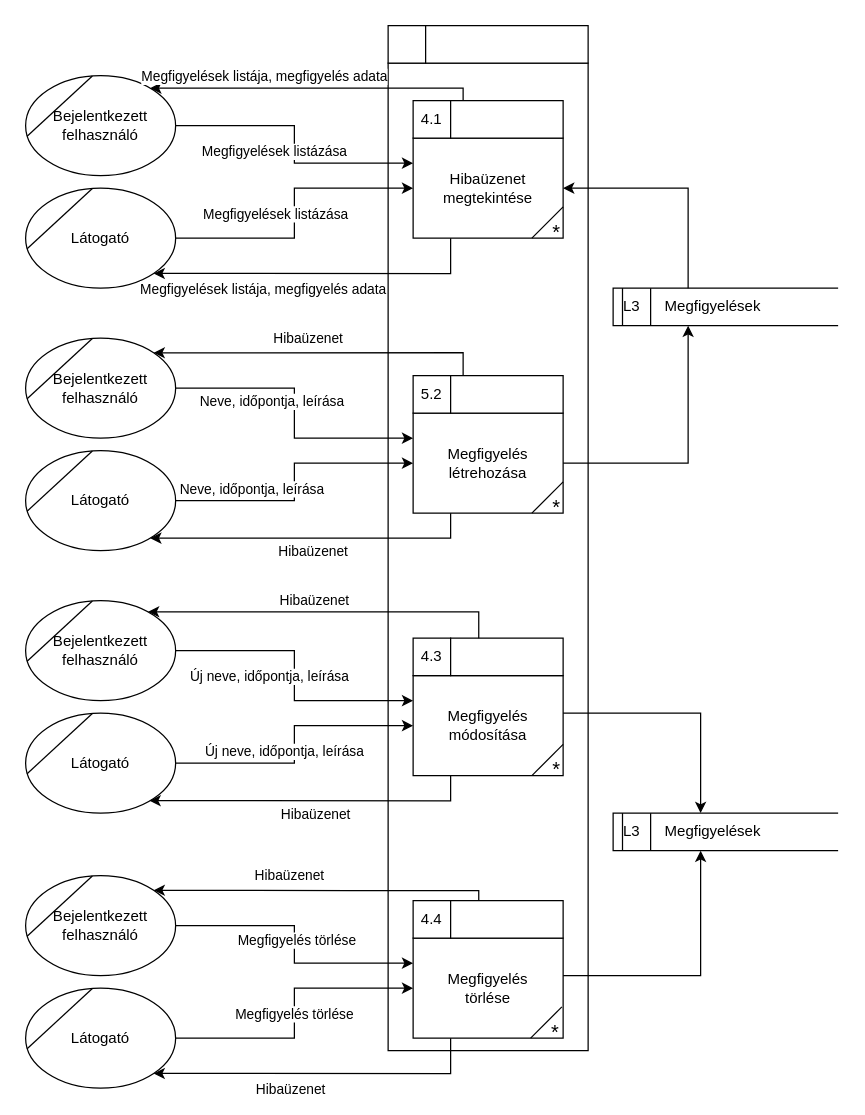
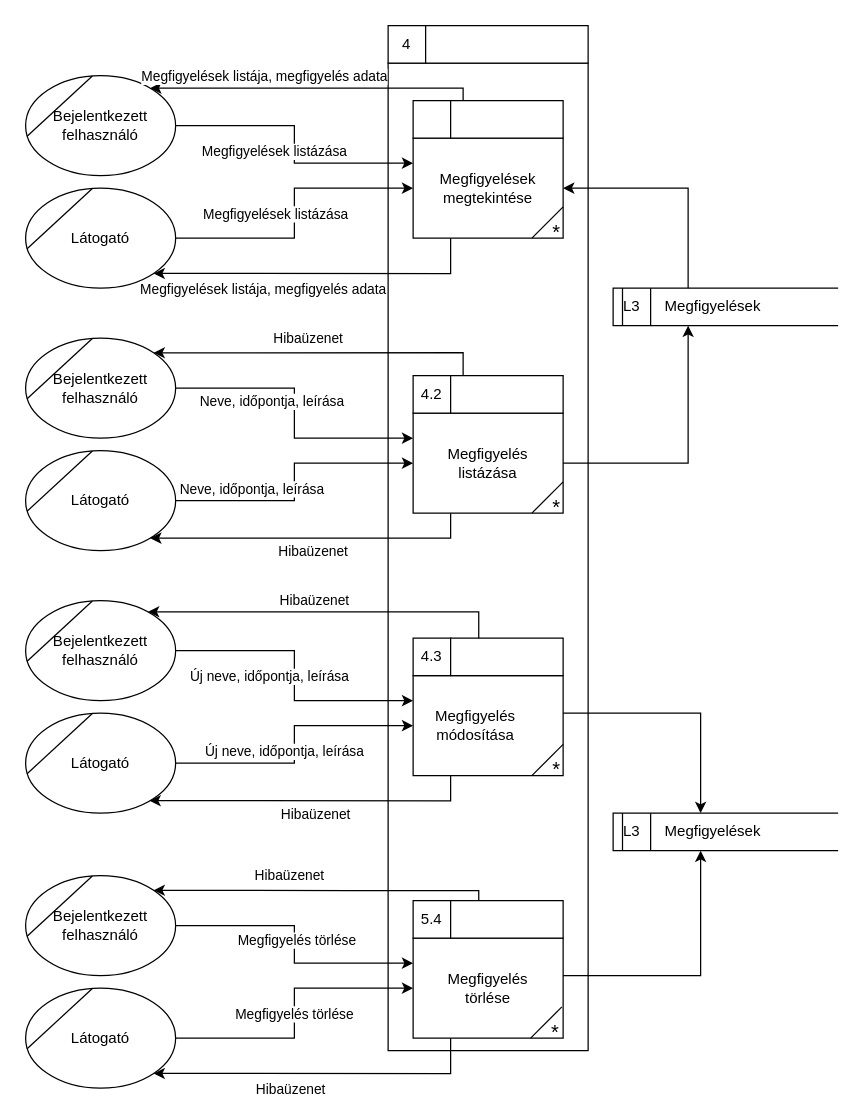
none -> (407, 44)
(432, 119) -> none
(488, 188) -> (488, 188)
(432, 394) -> (432, 394)
(488, 463) -> (488, 463)
(488, 726) -> (476, 726)
(432, 919) -> (432, 919)
